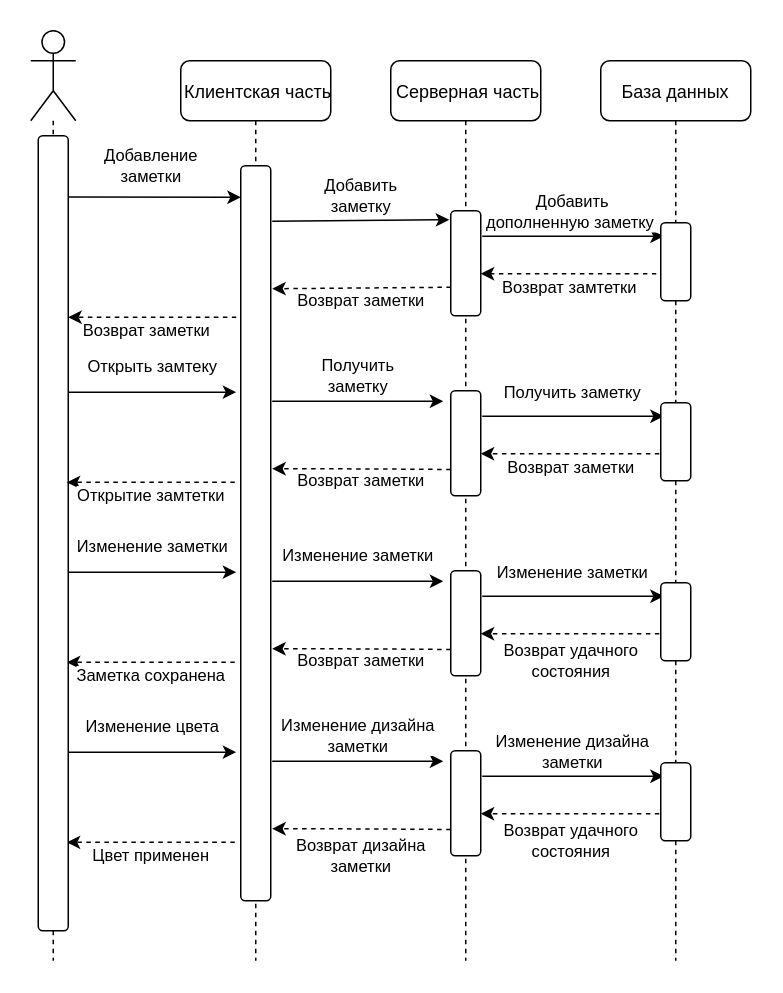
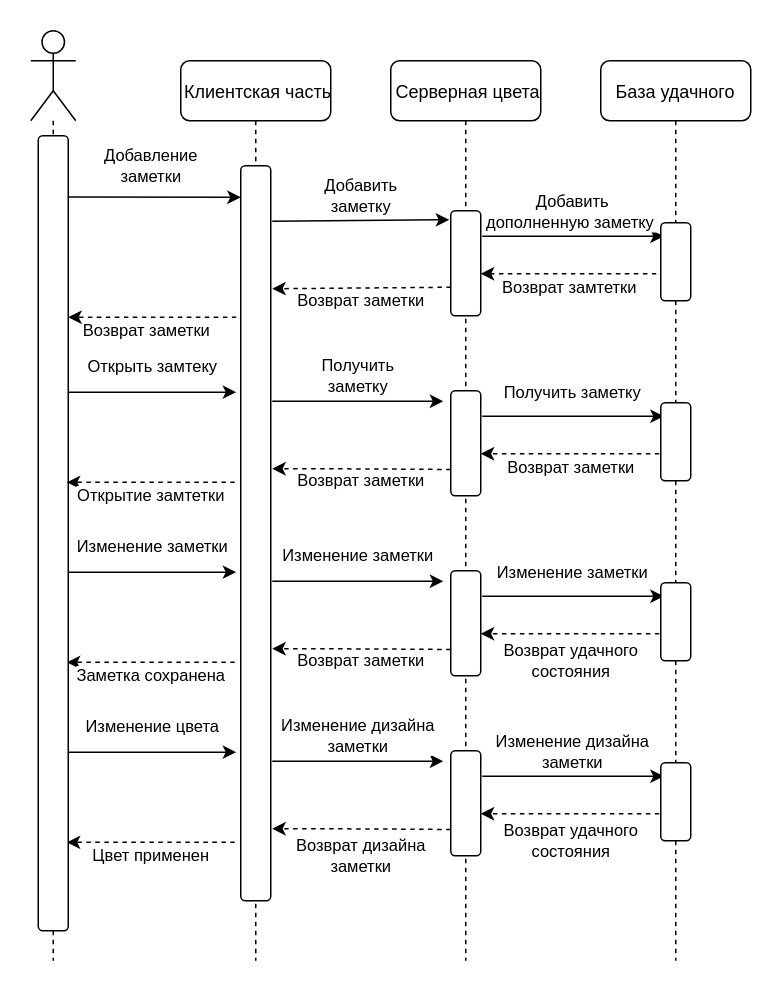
(465, 92) -> (465, 92)
(675, 92) -> (675, 92)
